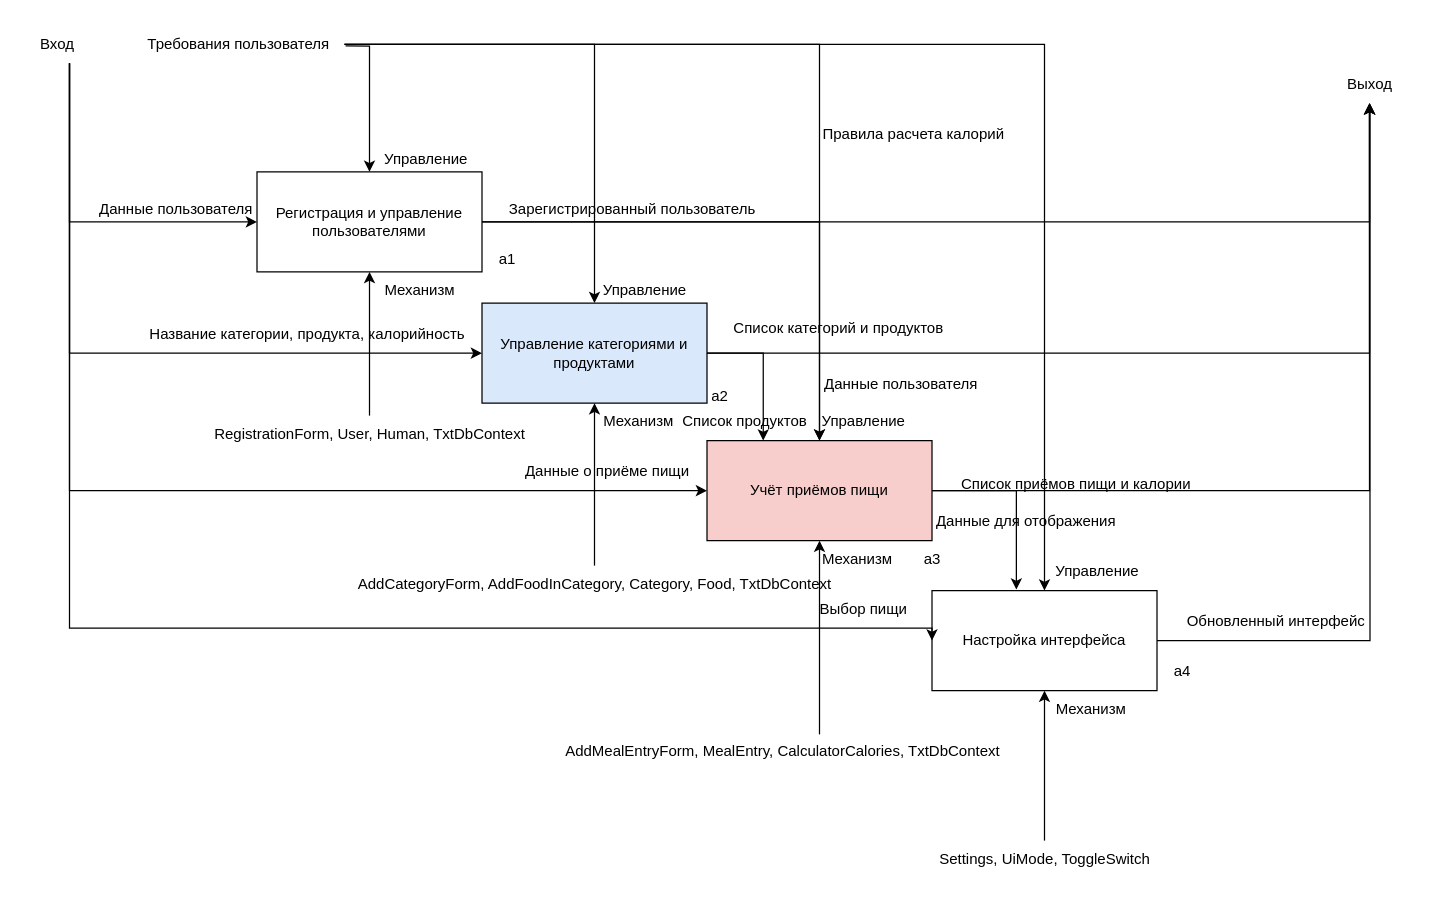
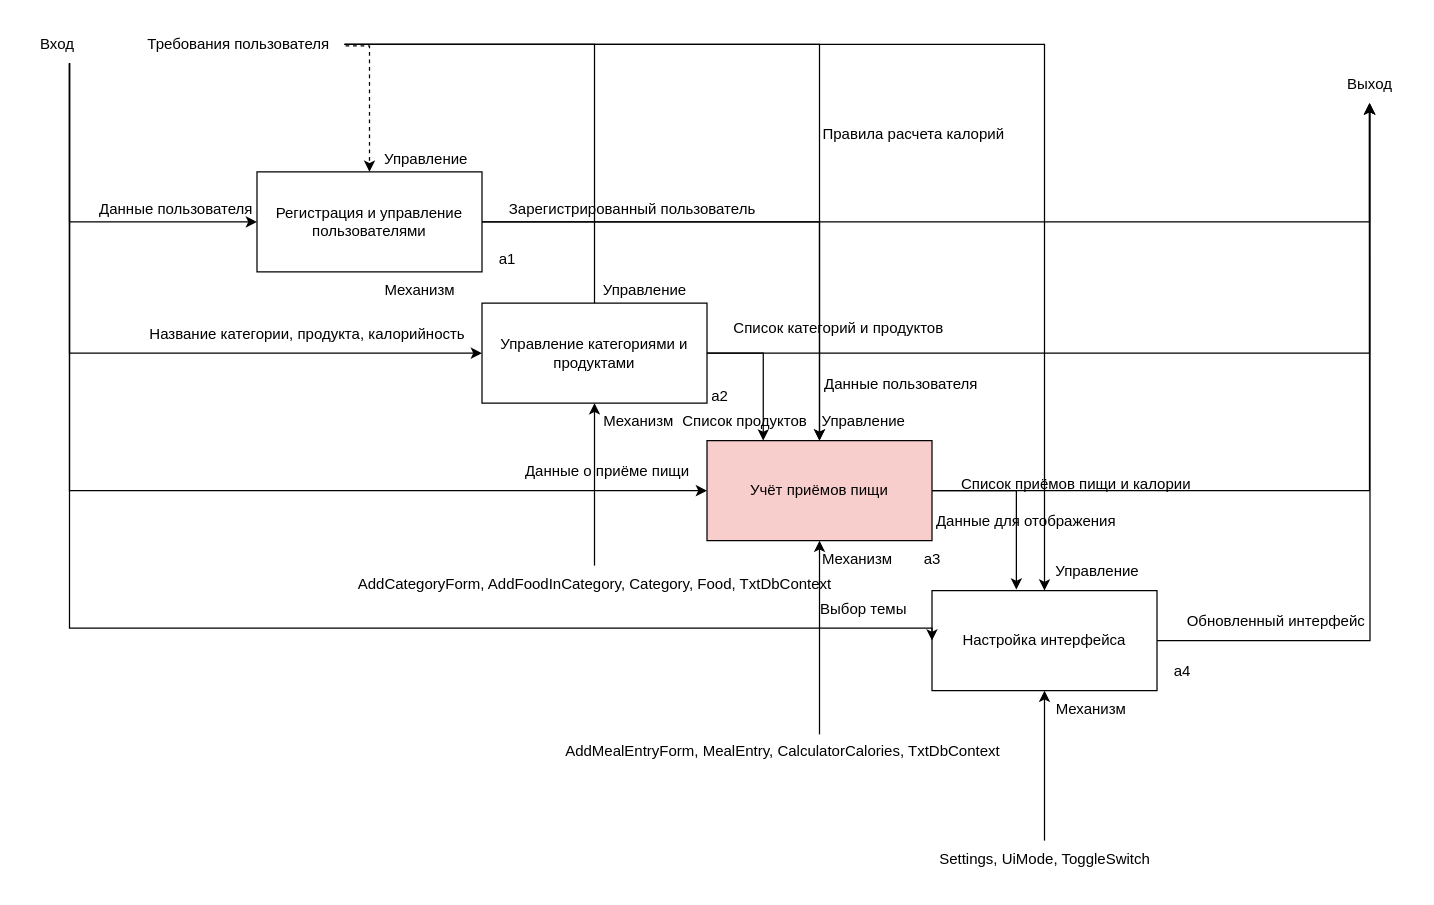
(369, 105) -> (369, 105)
(594, 293) -> (594, 296)
(369, 348) -> none
(594, 353) -> (594, 353)
(369, 434) -> none
(864, 609) -> (864, 609)
